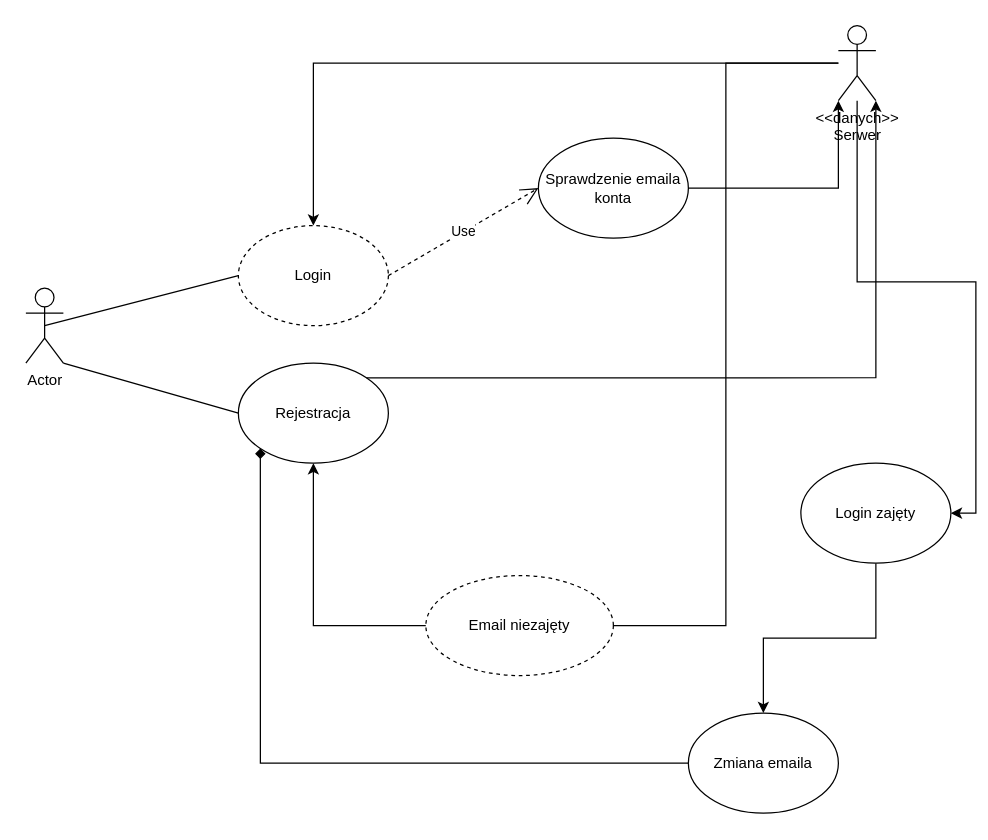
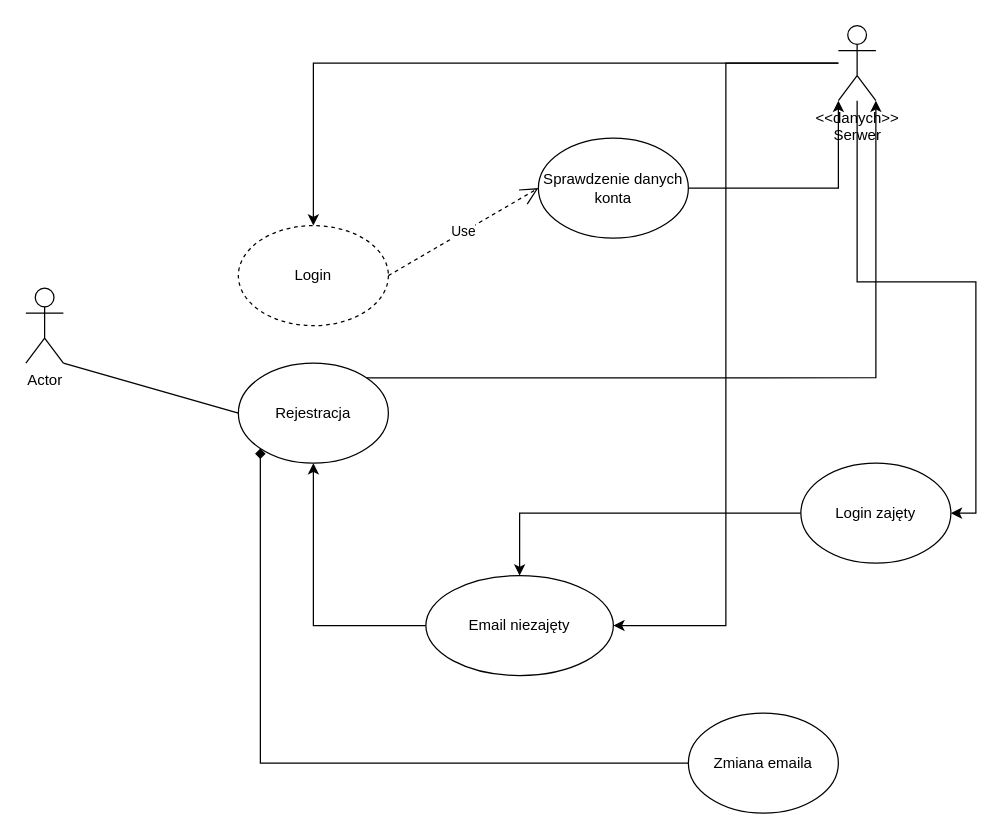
(613, 188) -> (613, 188)
(142, 300) -> none
(519, 626) -> (519, 626)
(619, 626) -> (623, 626)
(823, 638) -> (633, 513)
